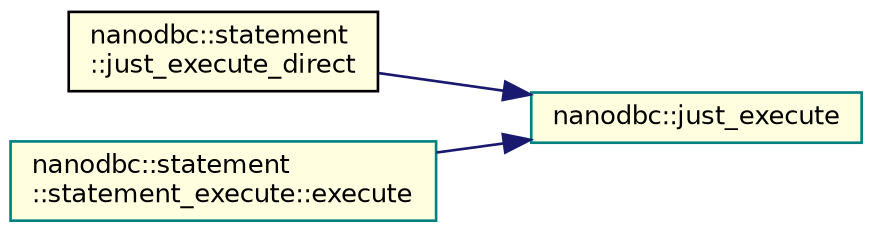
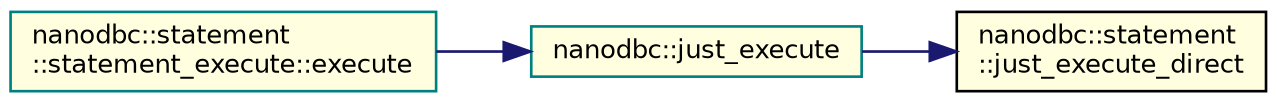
(441, 82) -> (896, 52)
